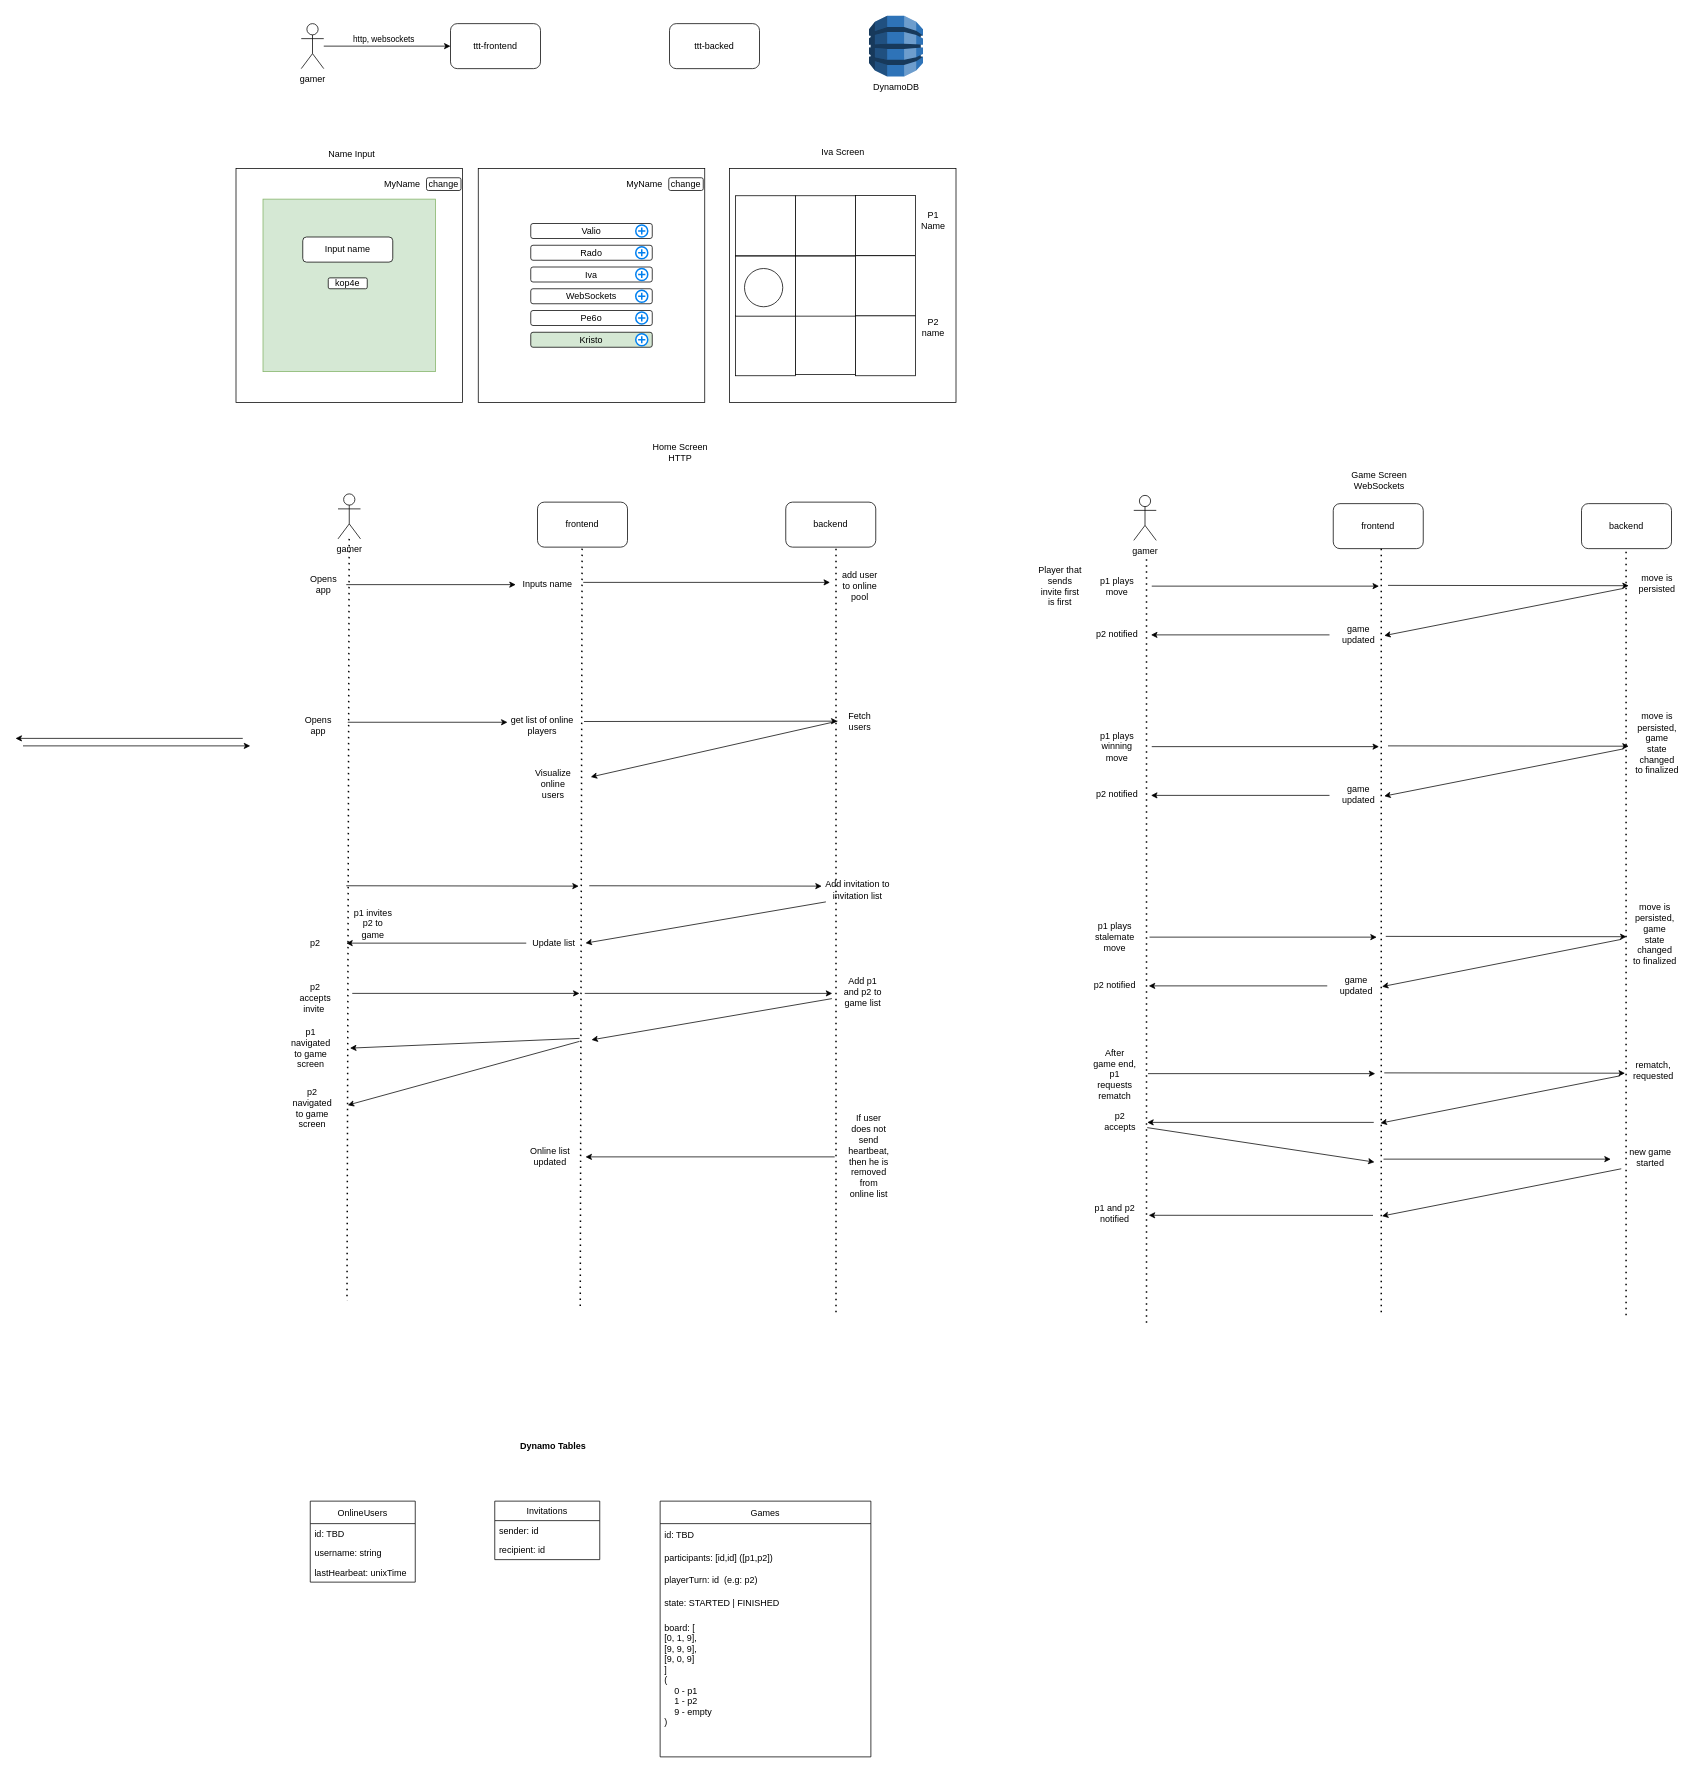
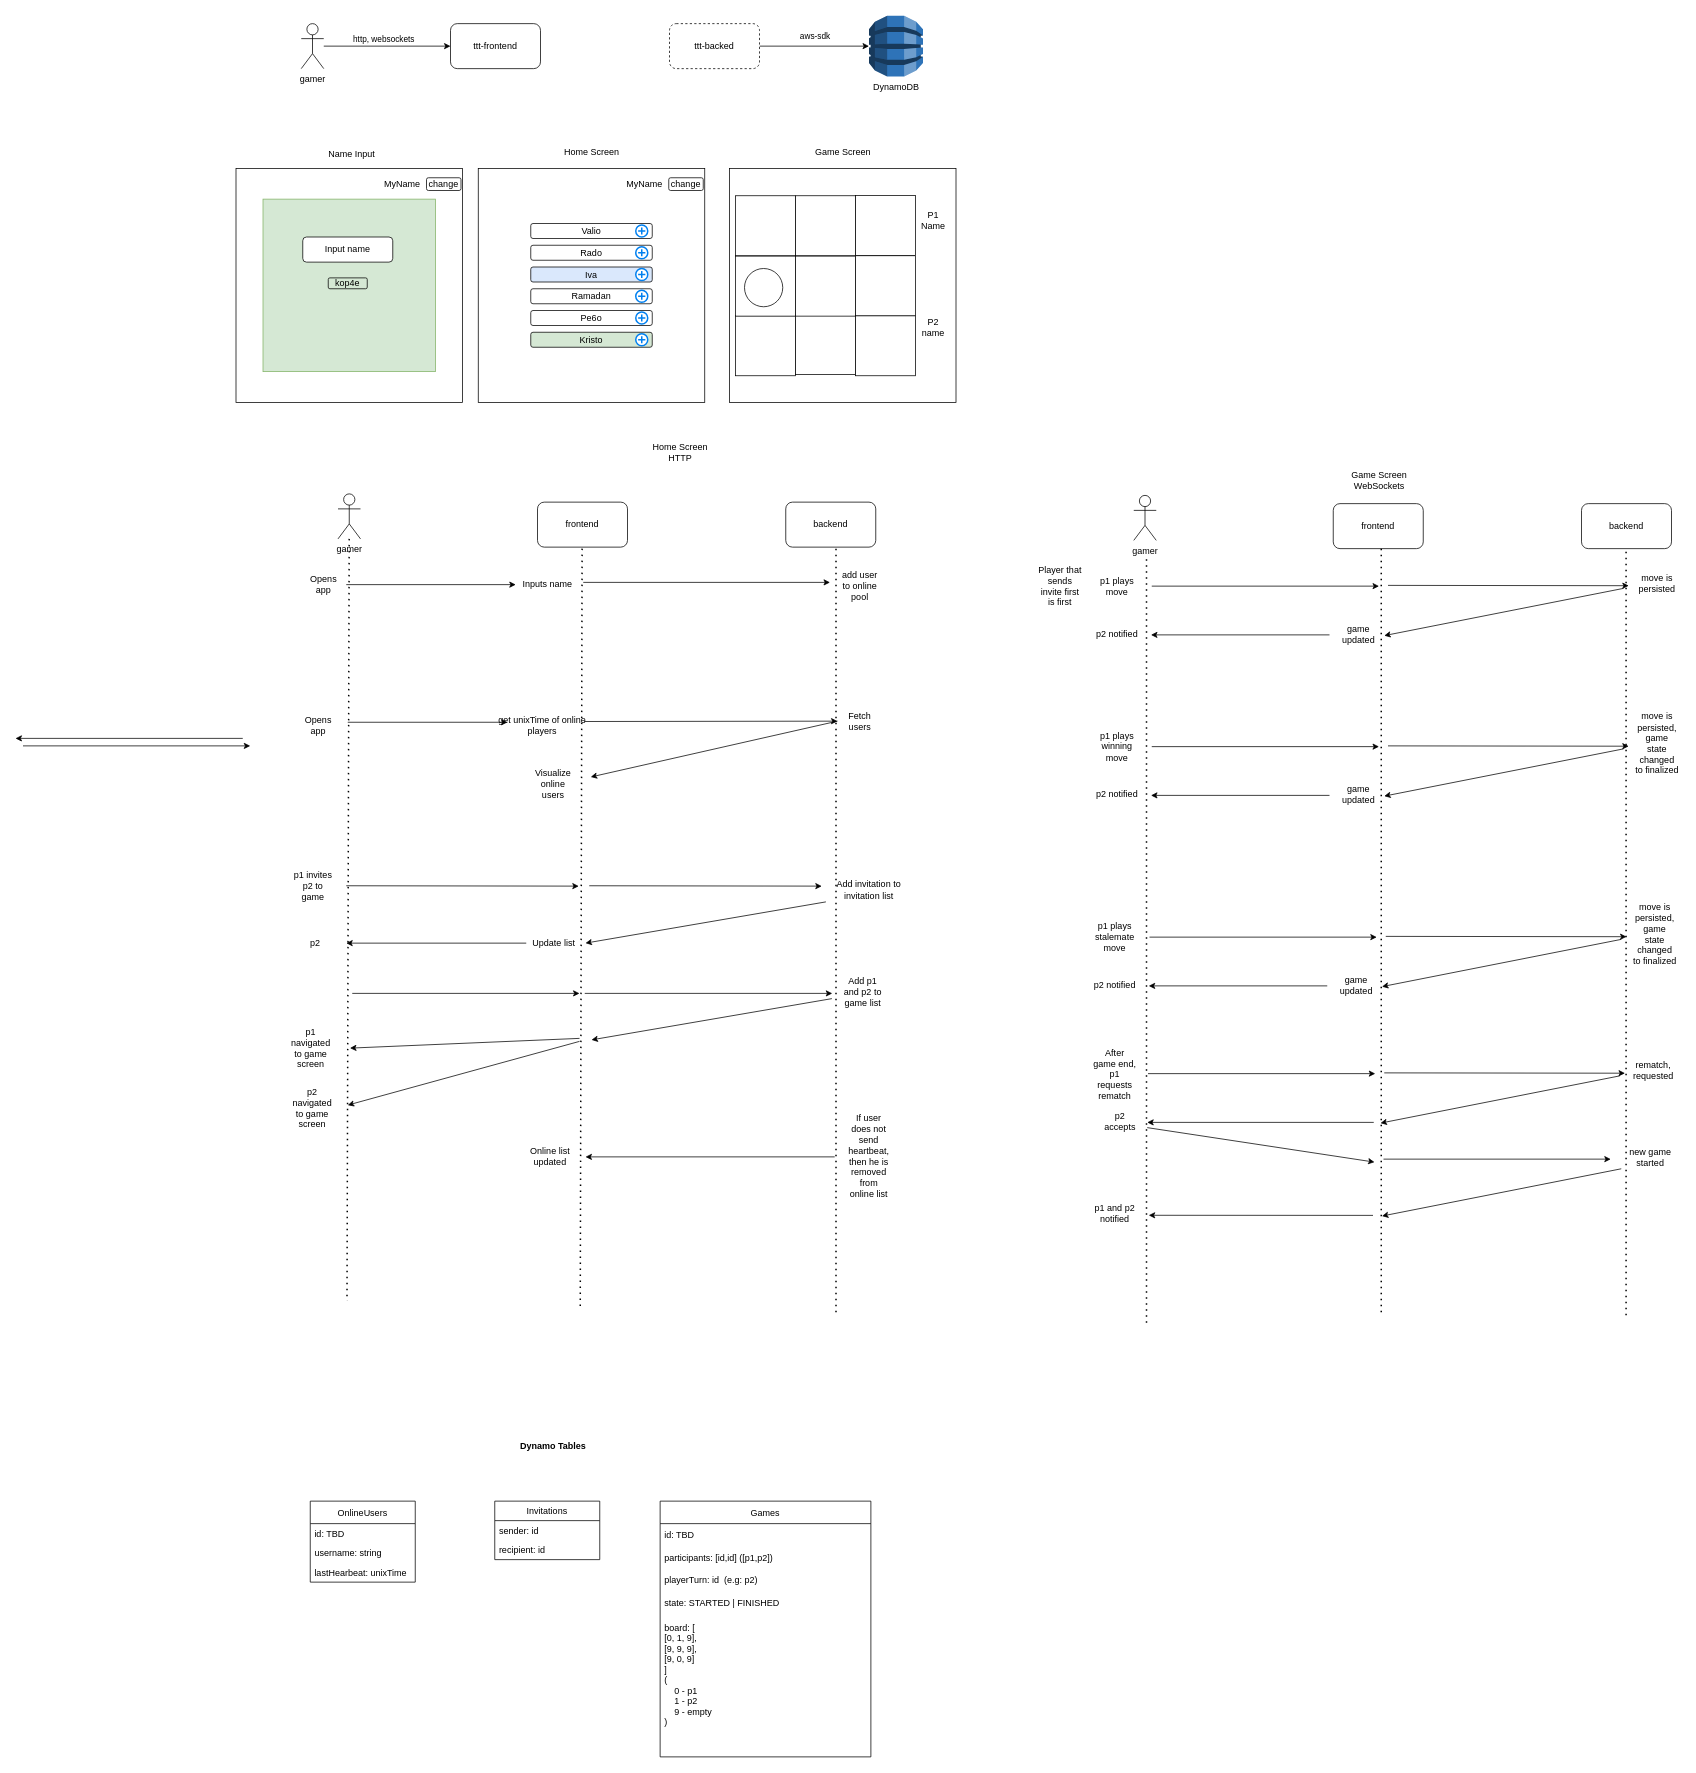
(714, 46) -> (714, 46)
none -> (862, 46)
none -> (591, 152)
(843, 152) -> (843, 152)
(591, 275) -> (591, 275)
(348, 283) -> (348, 283)
(591, 297) -> (591, 297)
(542, 726) -> (542, 726)
(858, 890) -> (869, 890)
(373, 924) -> (313, 886)
(315, 998) -> none
